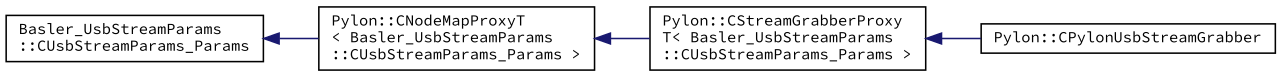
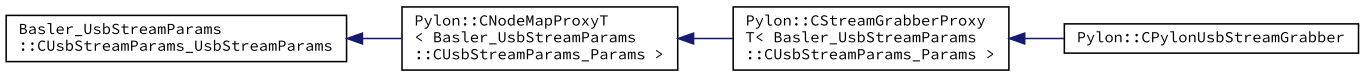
(135, 39) -> (176, 39)
